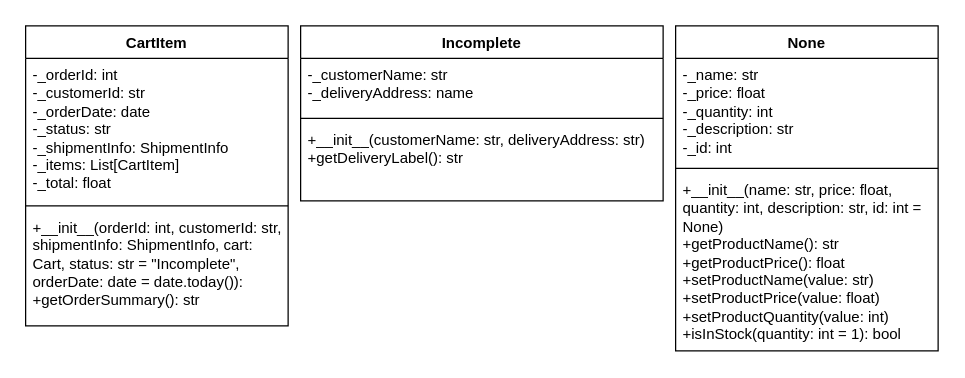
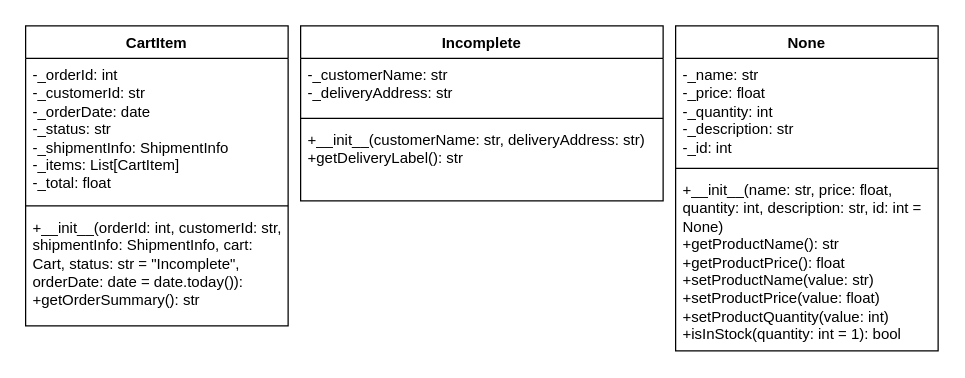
(397, 85) -> (393, 85)
